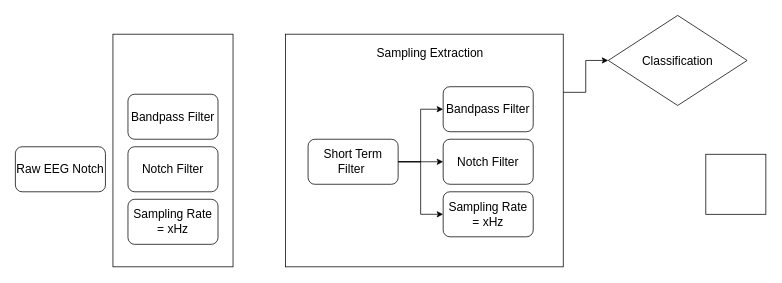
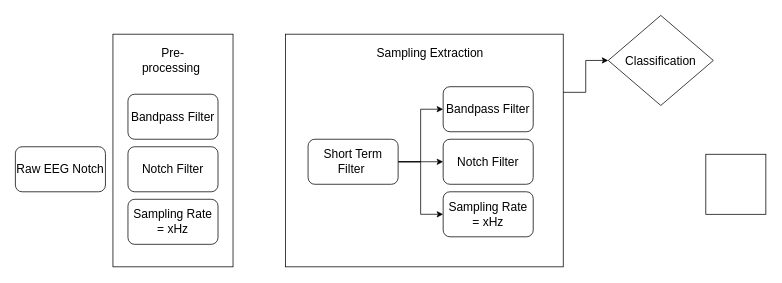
none -> (173, 60)
(677, 60) -> (660, 60)
